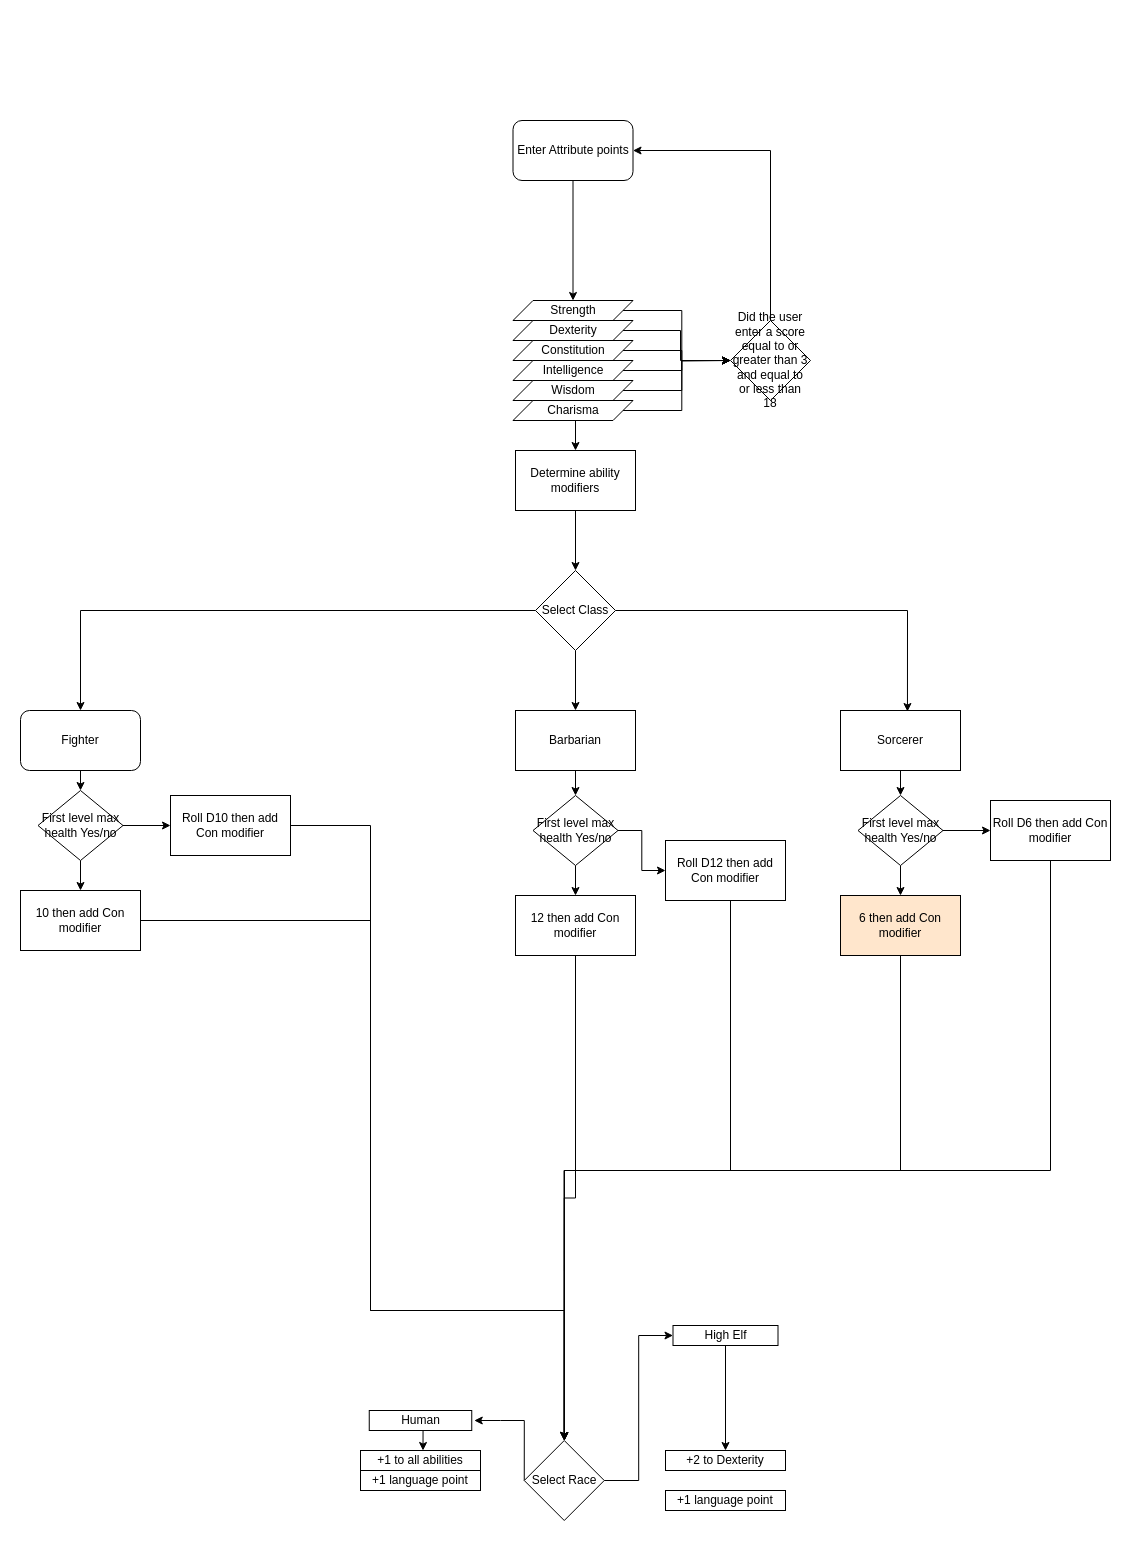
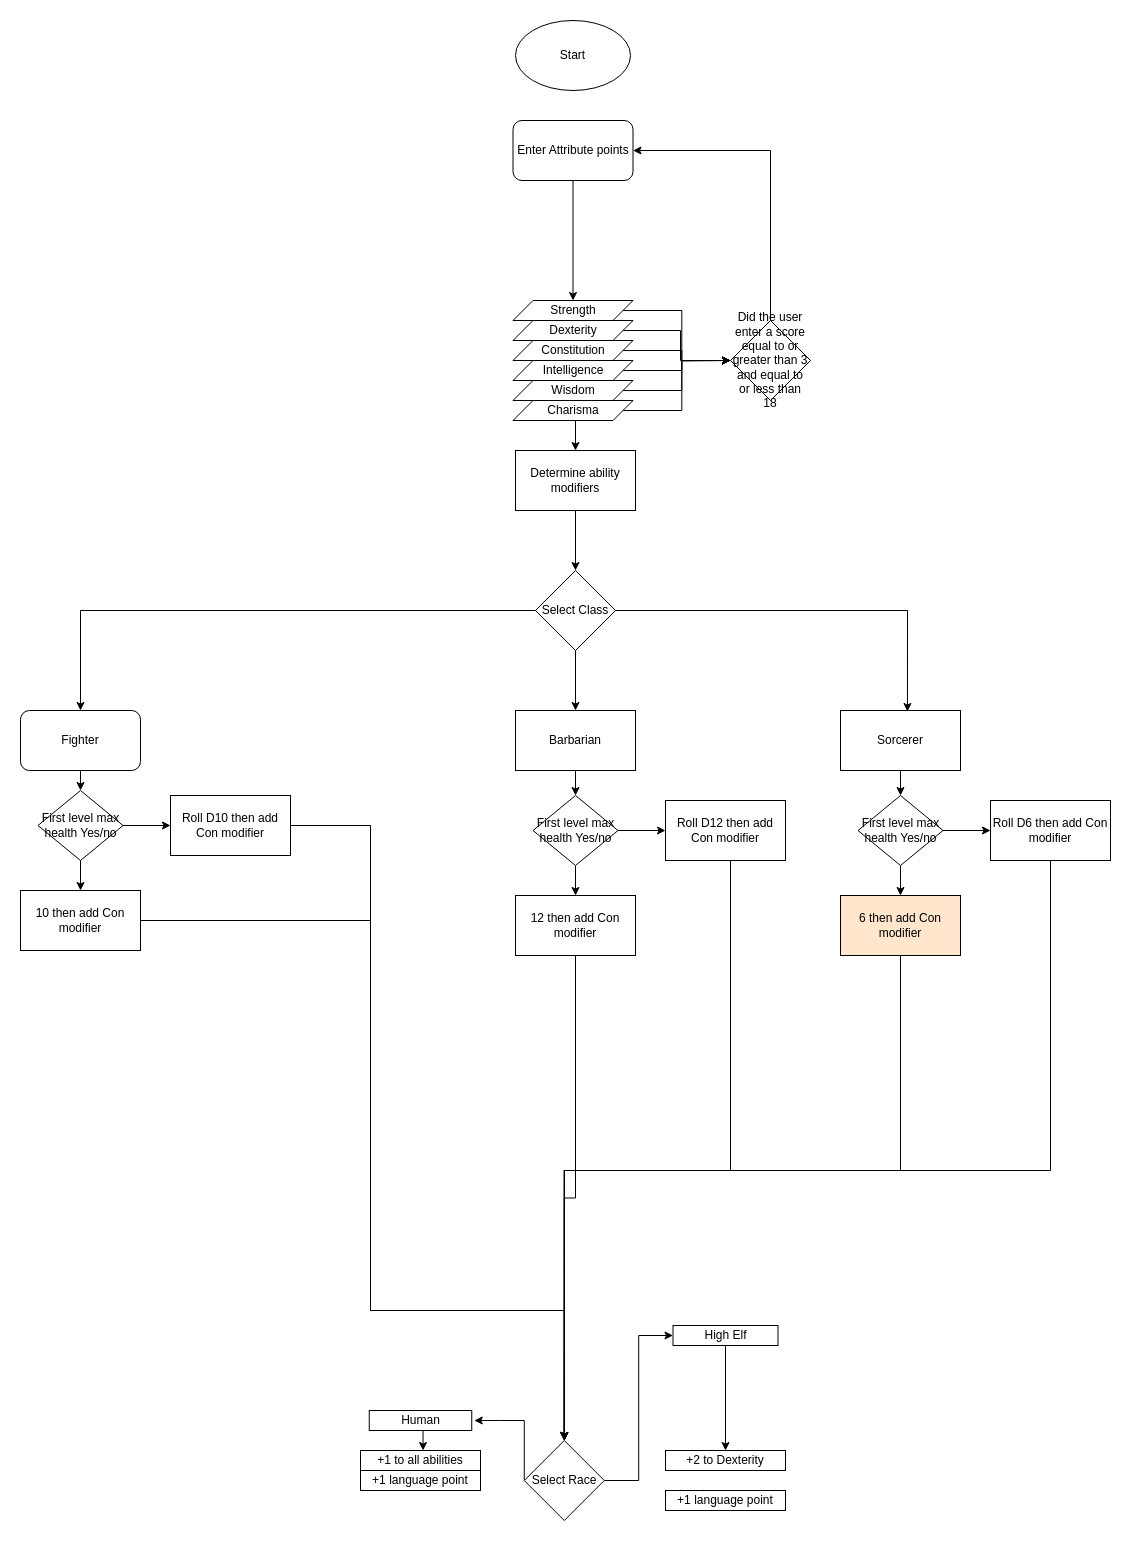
none -> (573, 56)
(726, 871) -> (726, 831)
